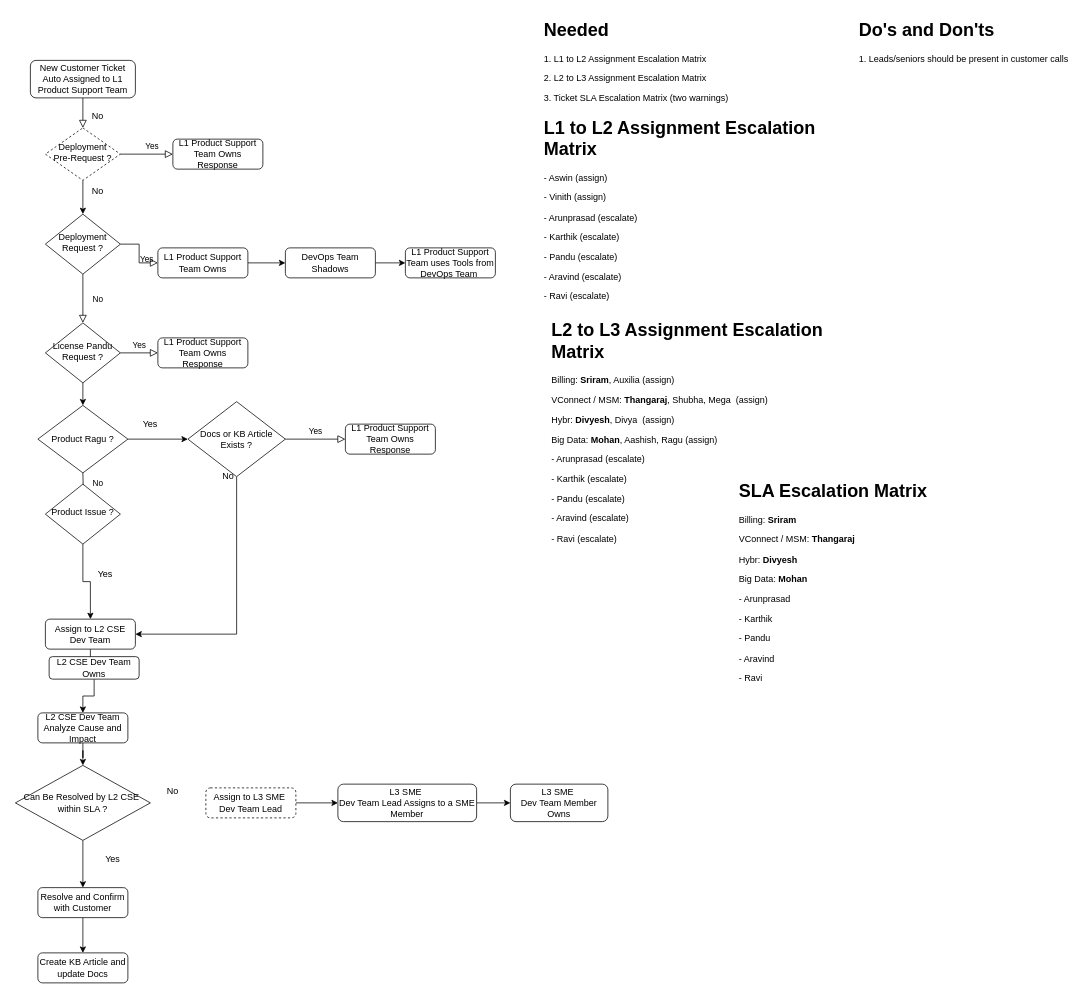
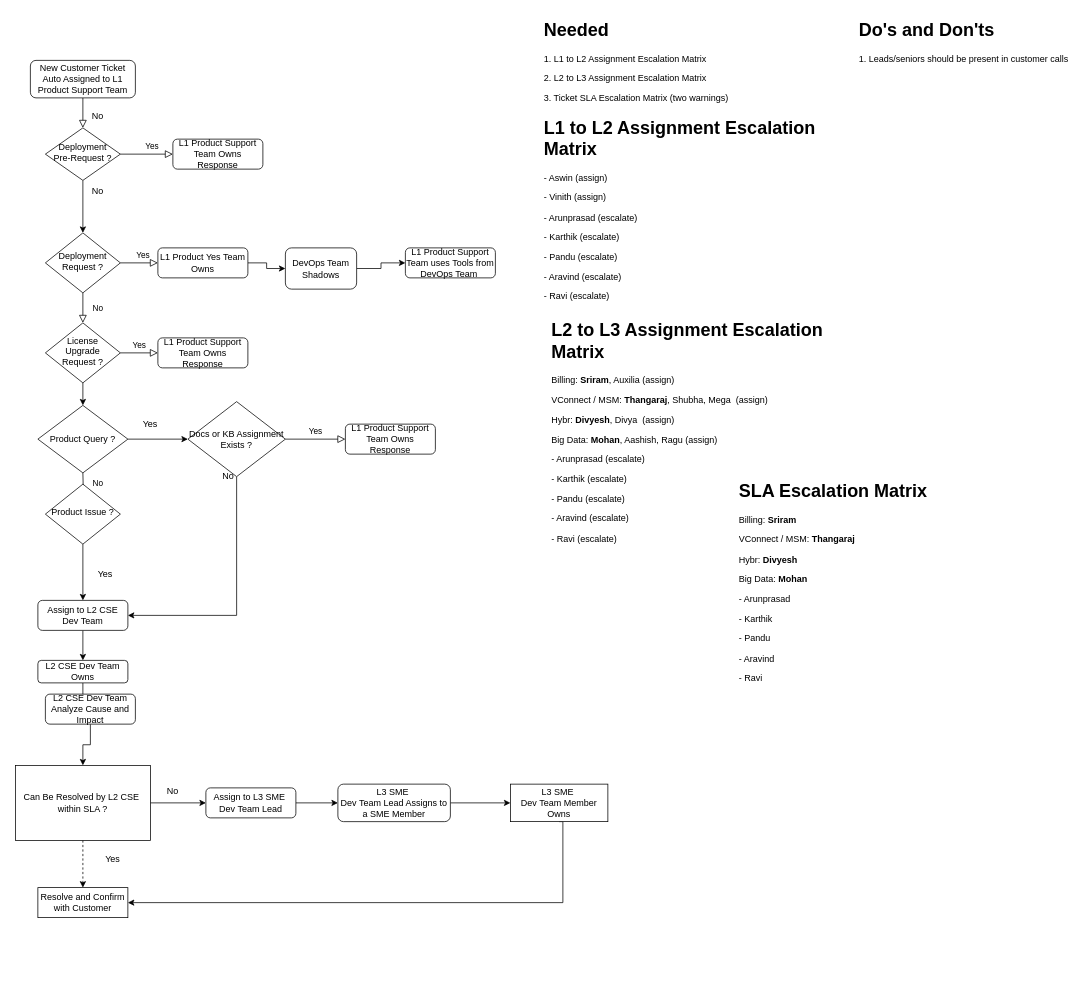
(83, 154) -> (83, 154)
(83, 244) -> (83, 263)
(203, 263) -> (203, 263)
(330, 263) -> (321, 269)
(83, 351) -> (83, 351)
(83, 439) -> (83, 439)
(237, 439) -> (237, 439)
(90, 634) -> (83, 615)
(94, 668) -> (83, 672)
(83, 728) -> (90, 709)
(83, 803) -> (83, 803)
none -> (199, 803)
(251, 803) -> (251, 803)
(407, 803) -> (394, 803)
(559, 803) -> (559, 803)
(83, 861) -> (83, 861)
(83, 903) -> (83, 903)
none -> (350, 903)
(83, 946) -> none
(83, 968) -> none
